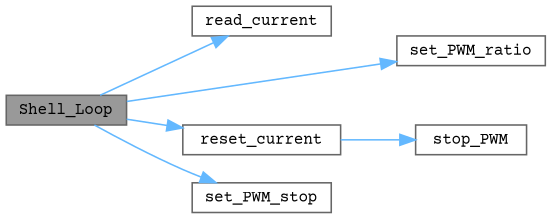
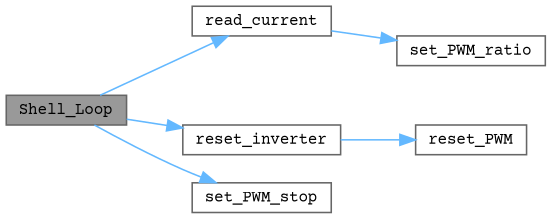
(254, 83) -> (356, 34)
(262, 140) -> (262, 140)
(471, 140) -> (471, 140)
